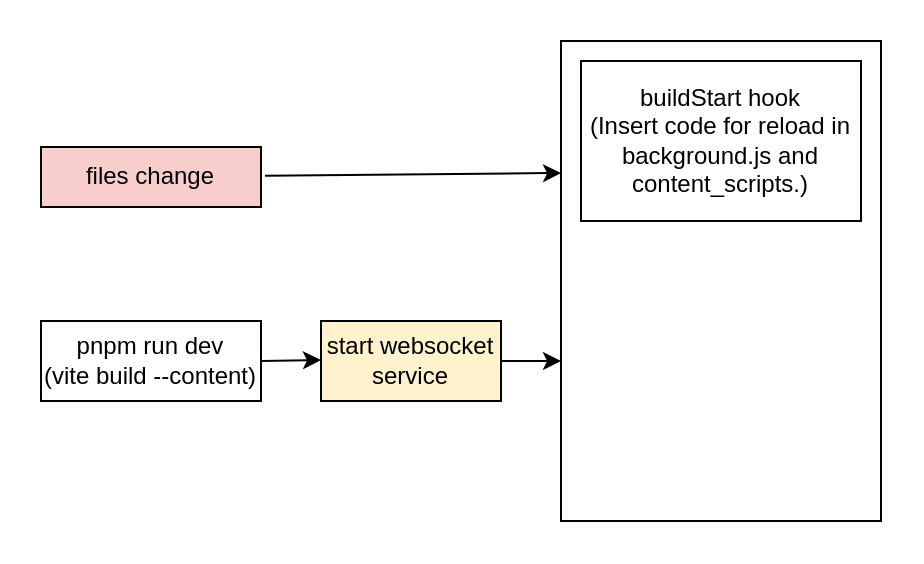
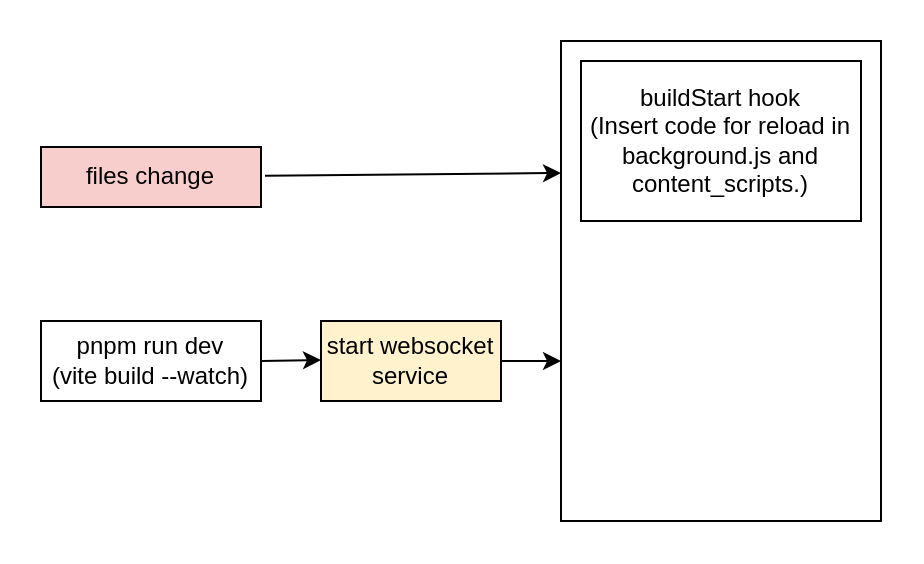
(151, 361) -> (151, 361)
